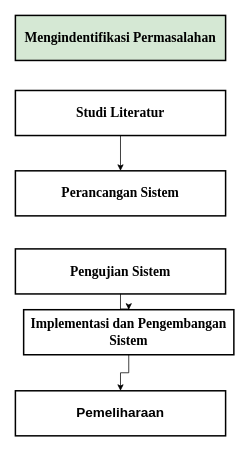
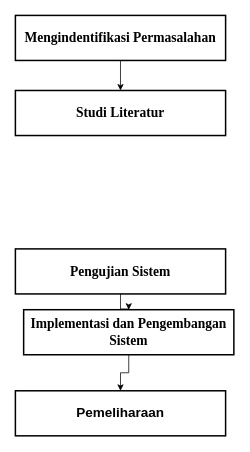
(120, 38) -> (120, 38)
none -> (120, 72)
(120, 151) -> none
(120, 193) -> none
